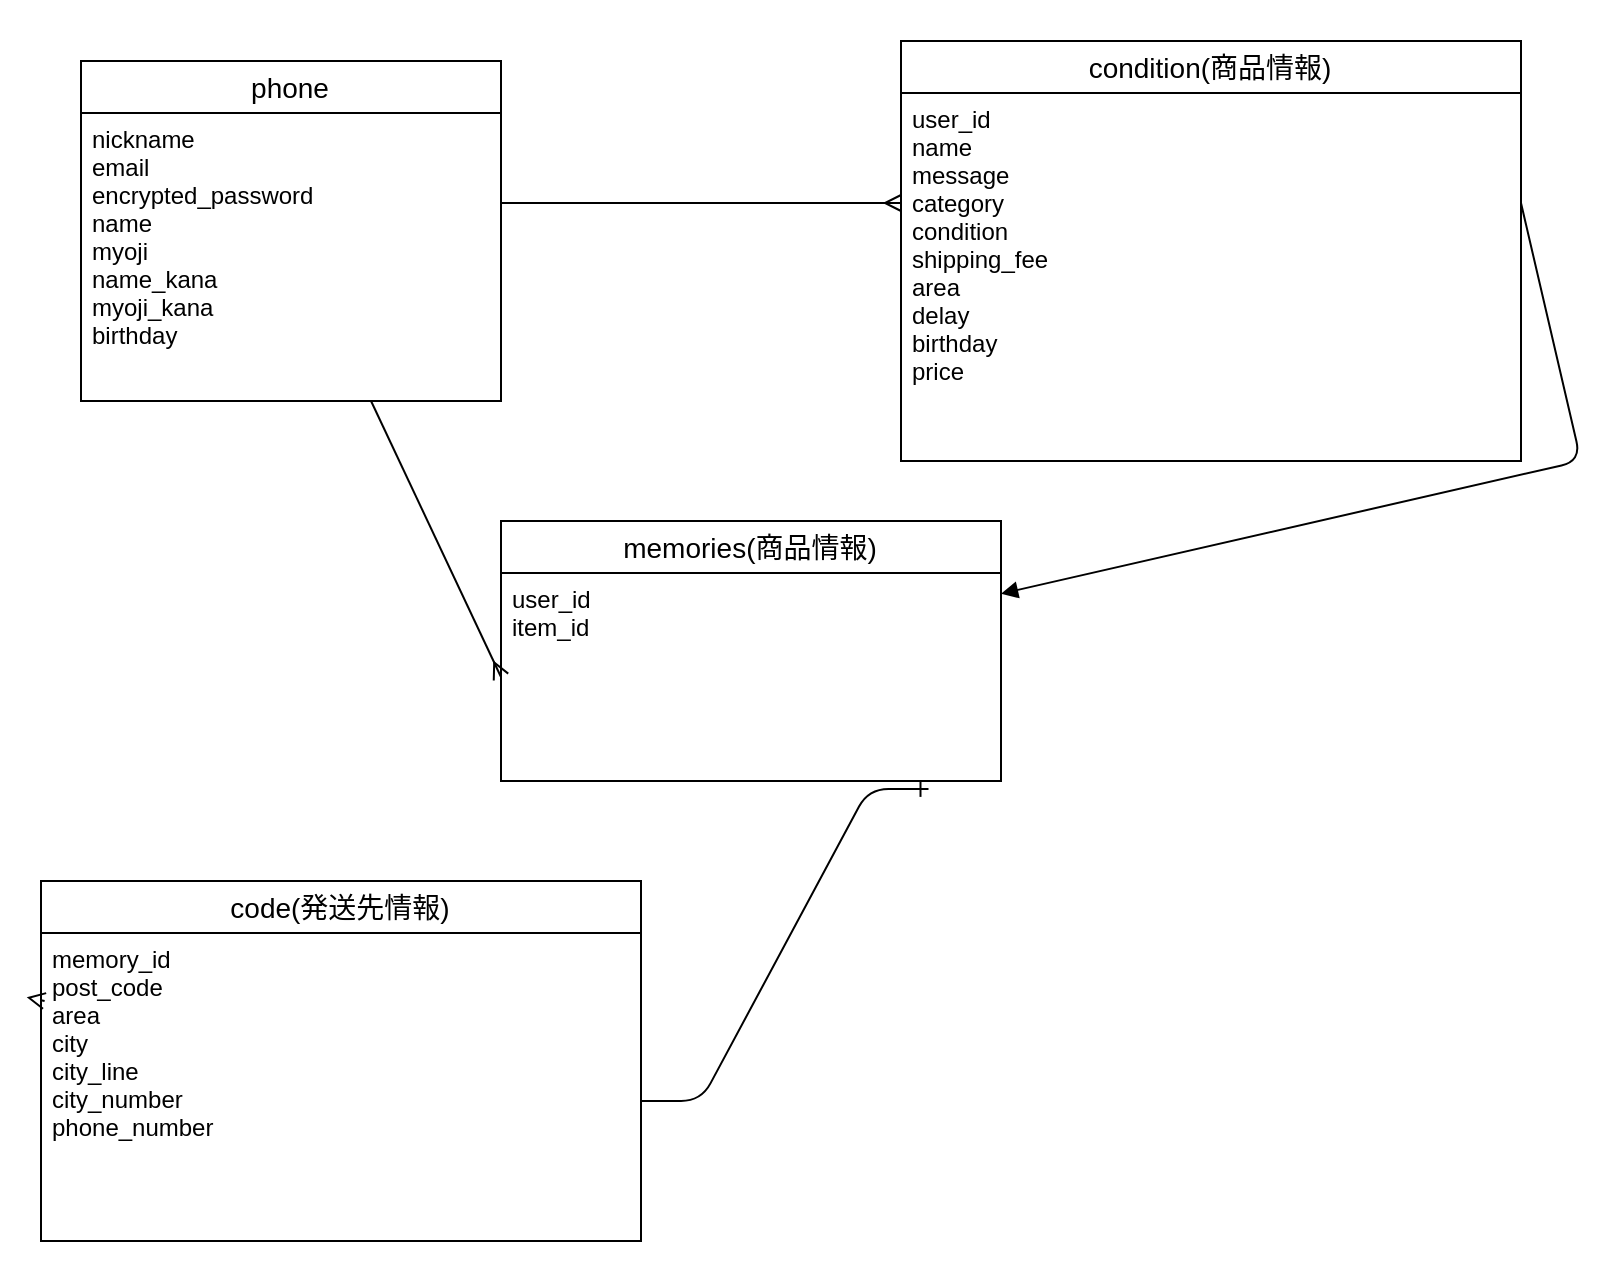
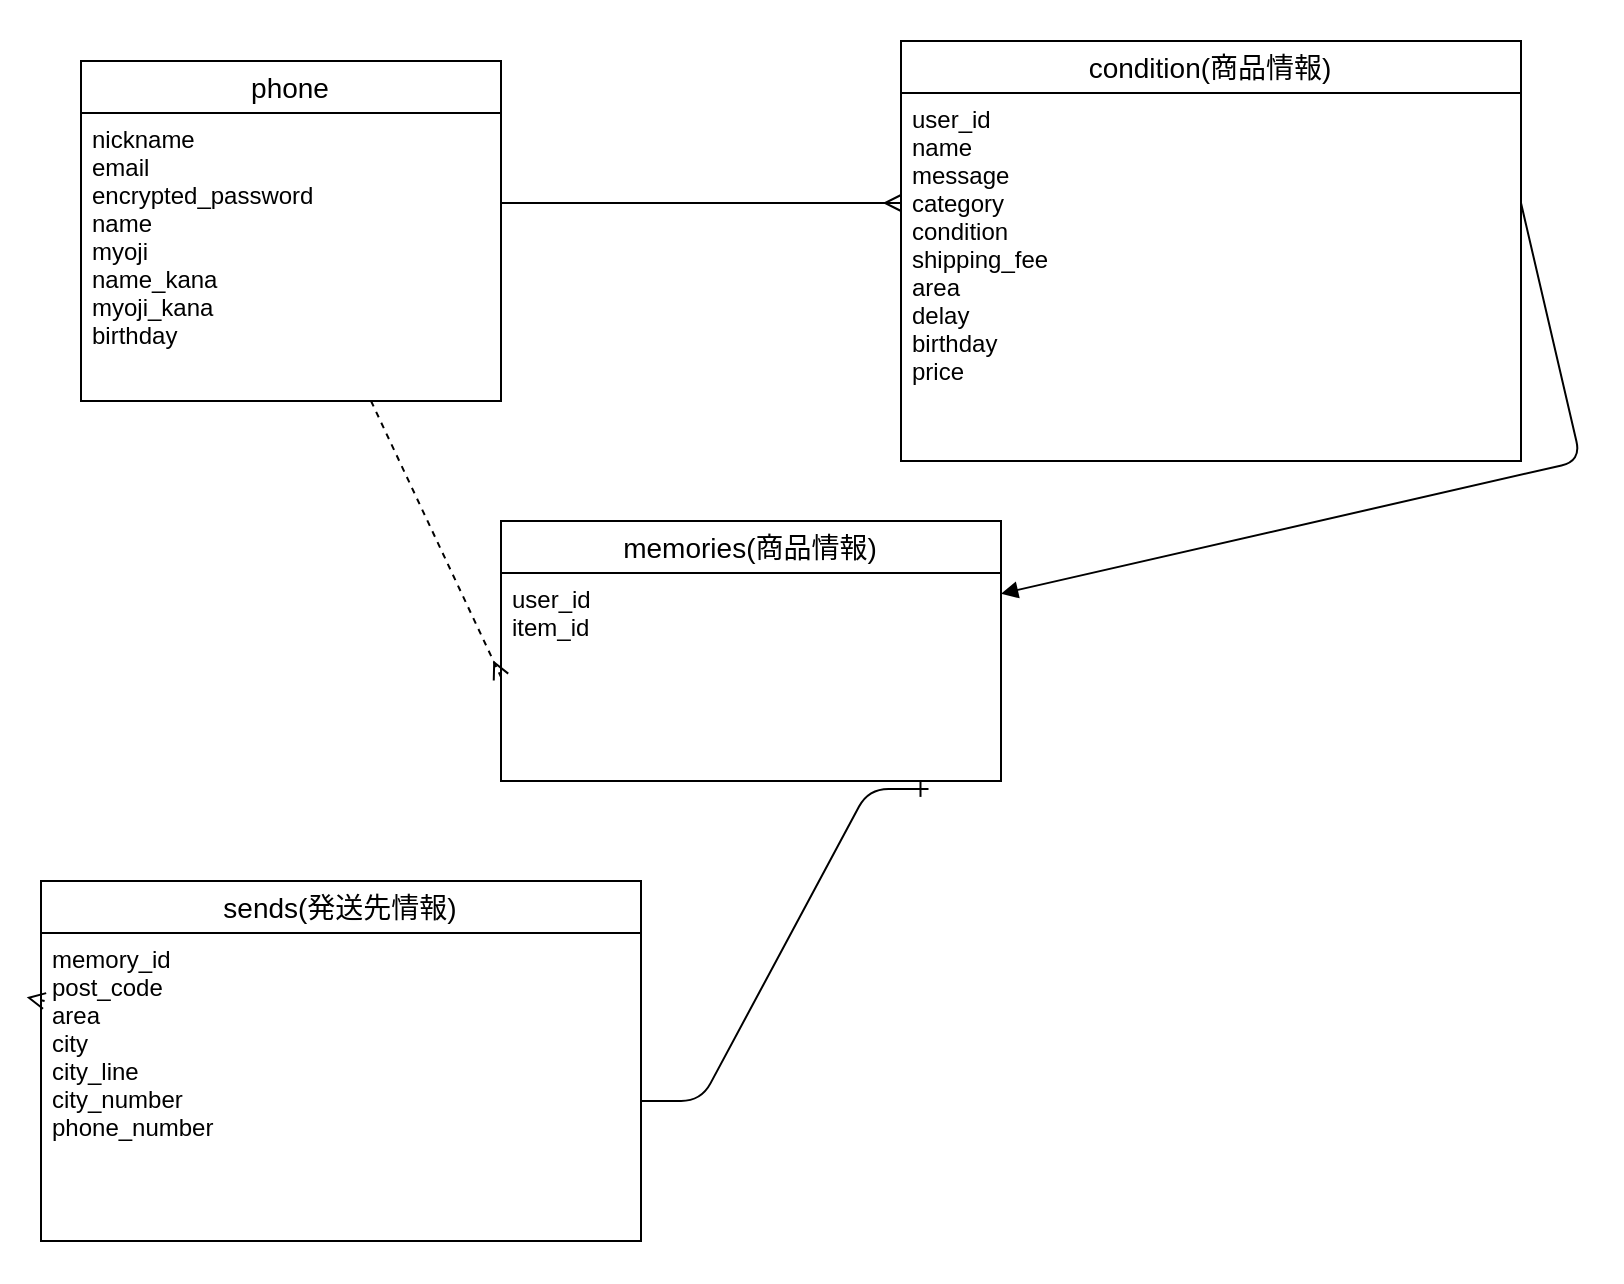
(435, 538) -> (435, 538)
(340, 909) -> (340, 909)
